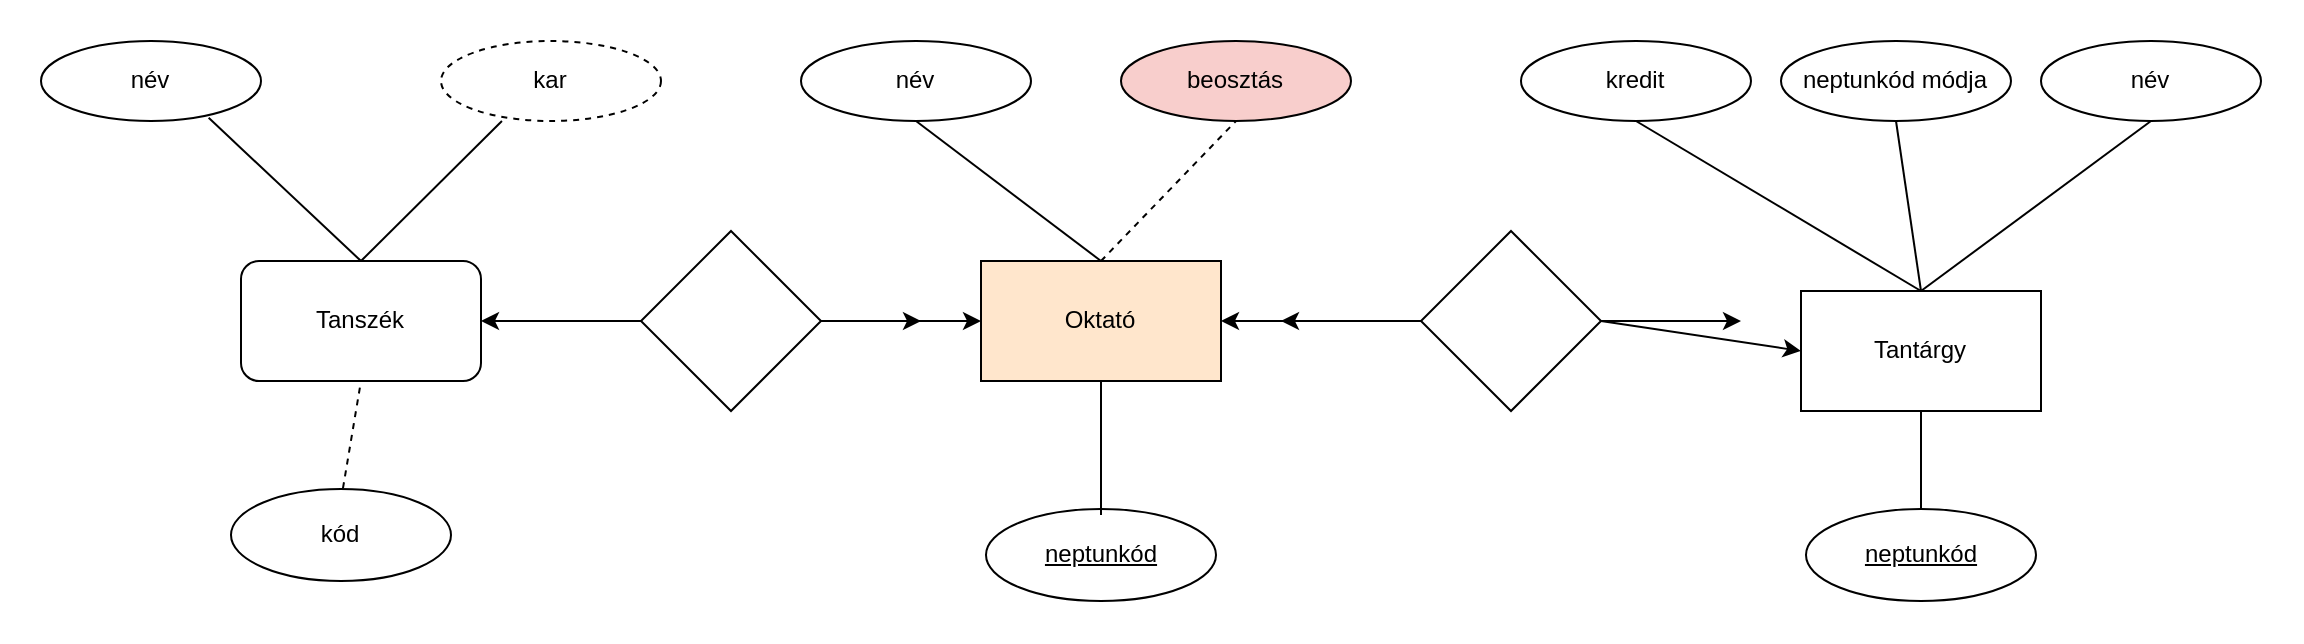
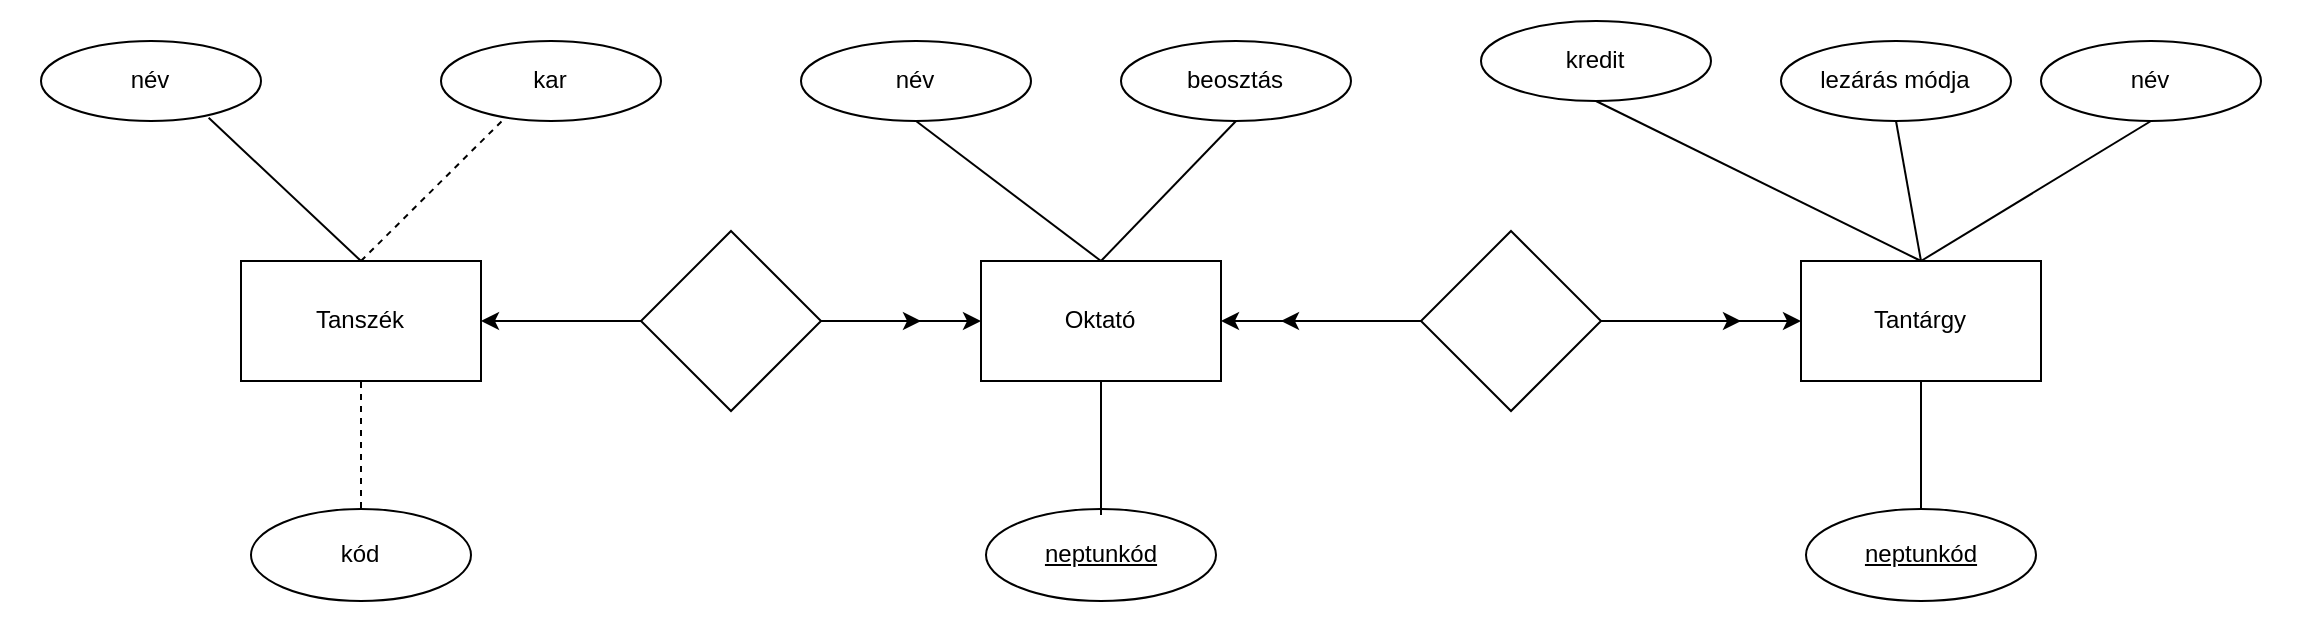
(551, 81) -> (551, 81)
(1236, 81) -> (1236, 81)
(1636, 81) -> (1596, 61)
(1896, 81) -> (1896, 81)
(433, 190) -> (433, 190)
(1169, 190) -> (1169, 190)
(361, 321) -> (361, 321)
(1101, 321) -> (1101, 321)
(1921, 351) -> (1921, 321)
(341, 535) -> (361, 555)
